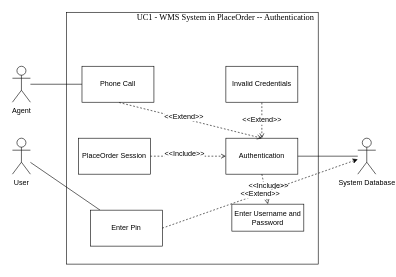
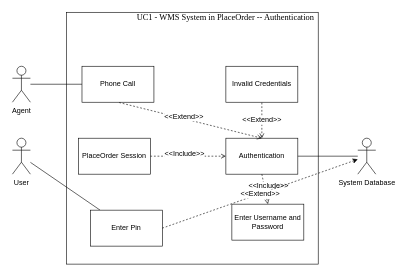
(268, 218) -> (268, 222)
